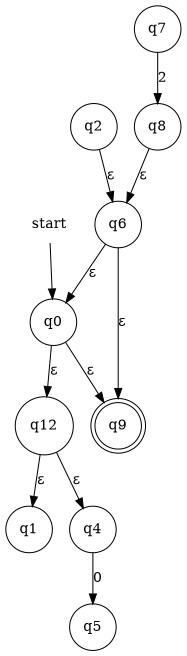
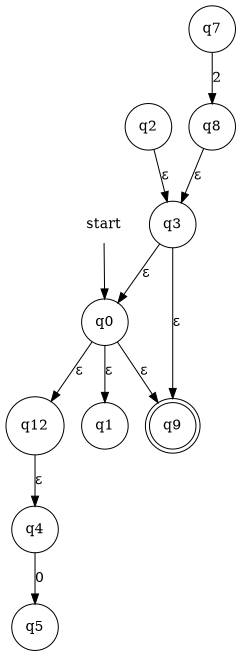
(118, 225) -> (173, 225)
(37, 475) -> (105, 369)
